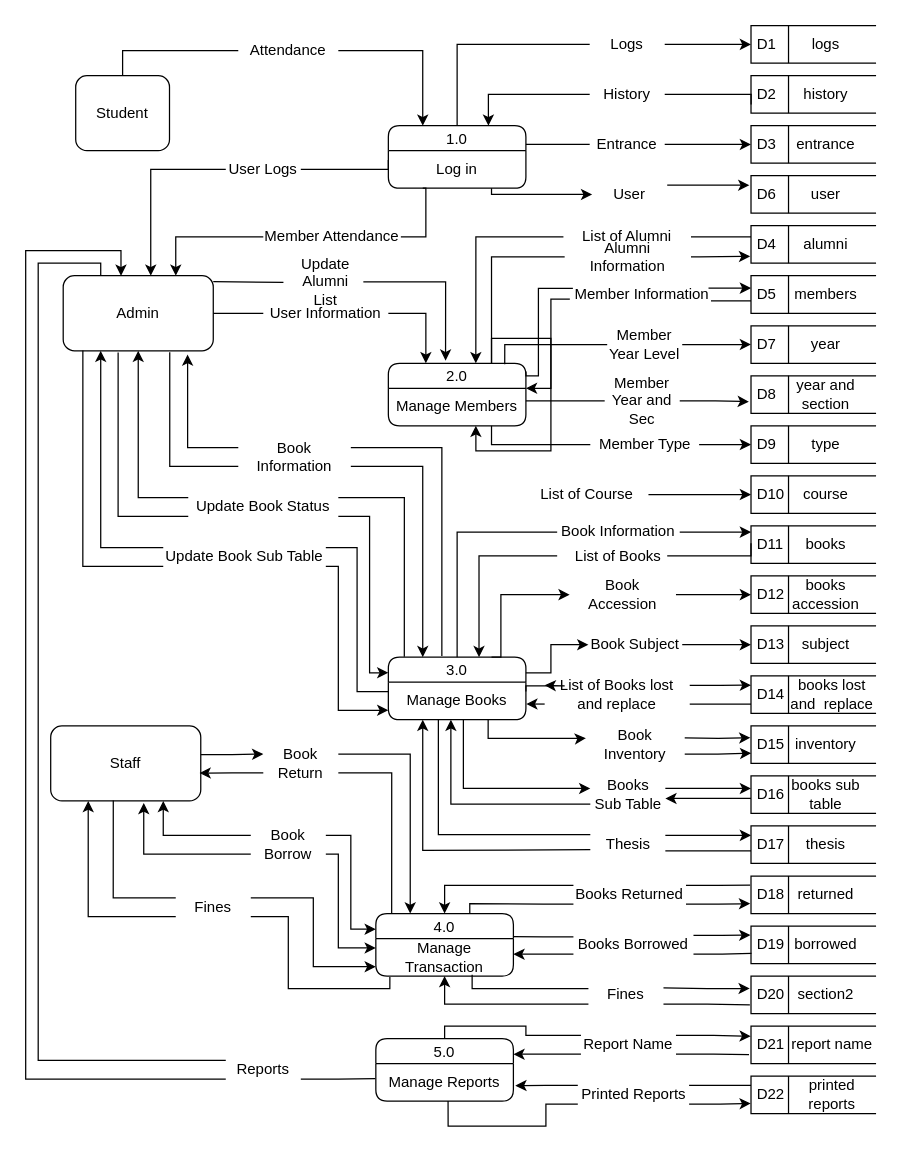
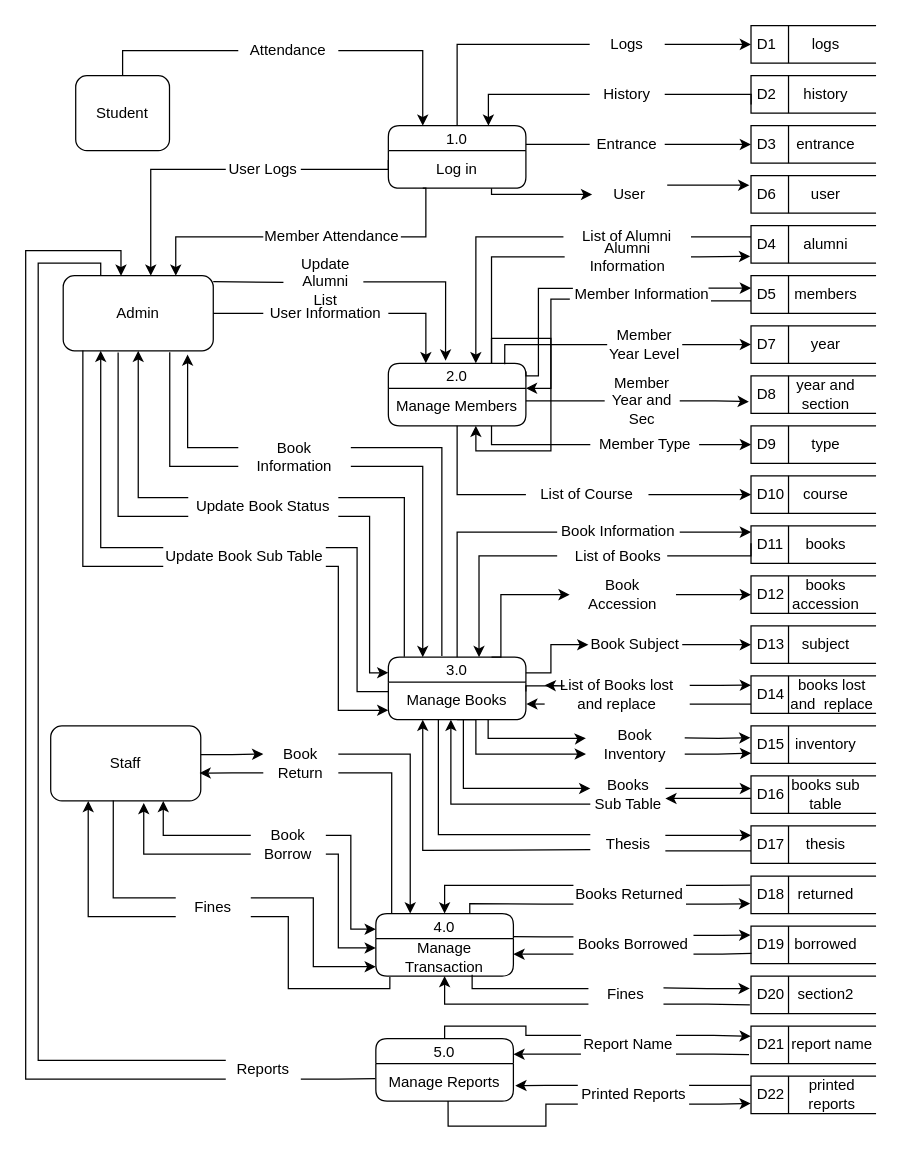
none -> (457, 494)
none -> (509, 754)
